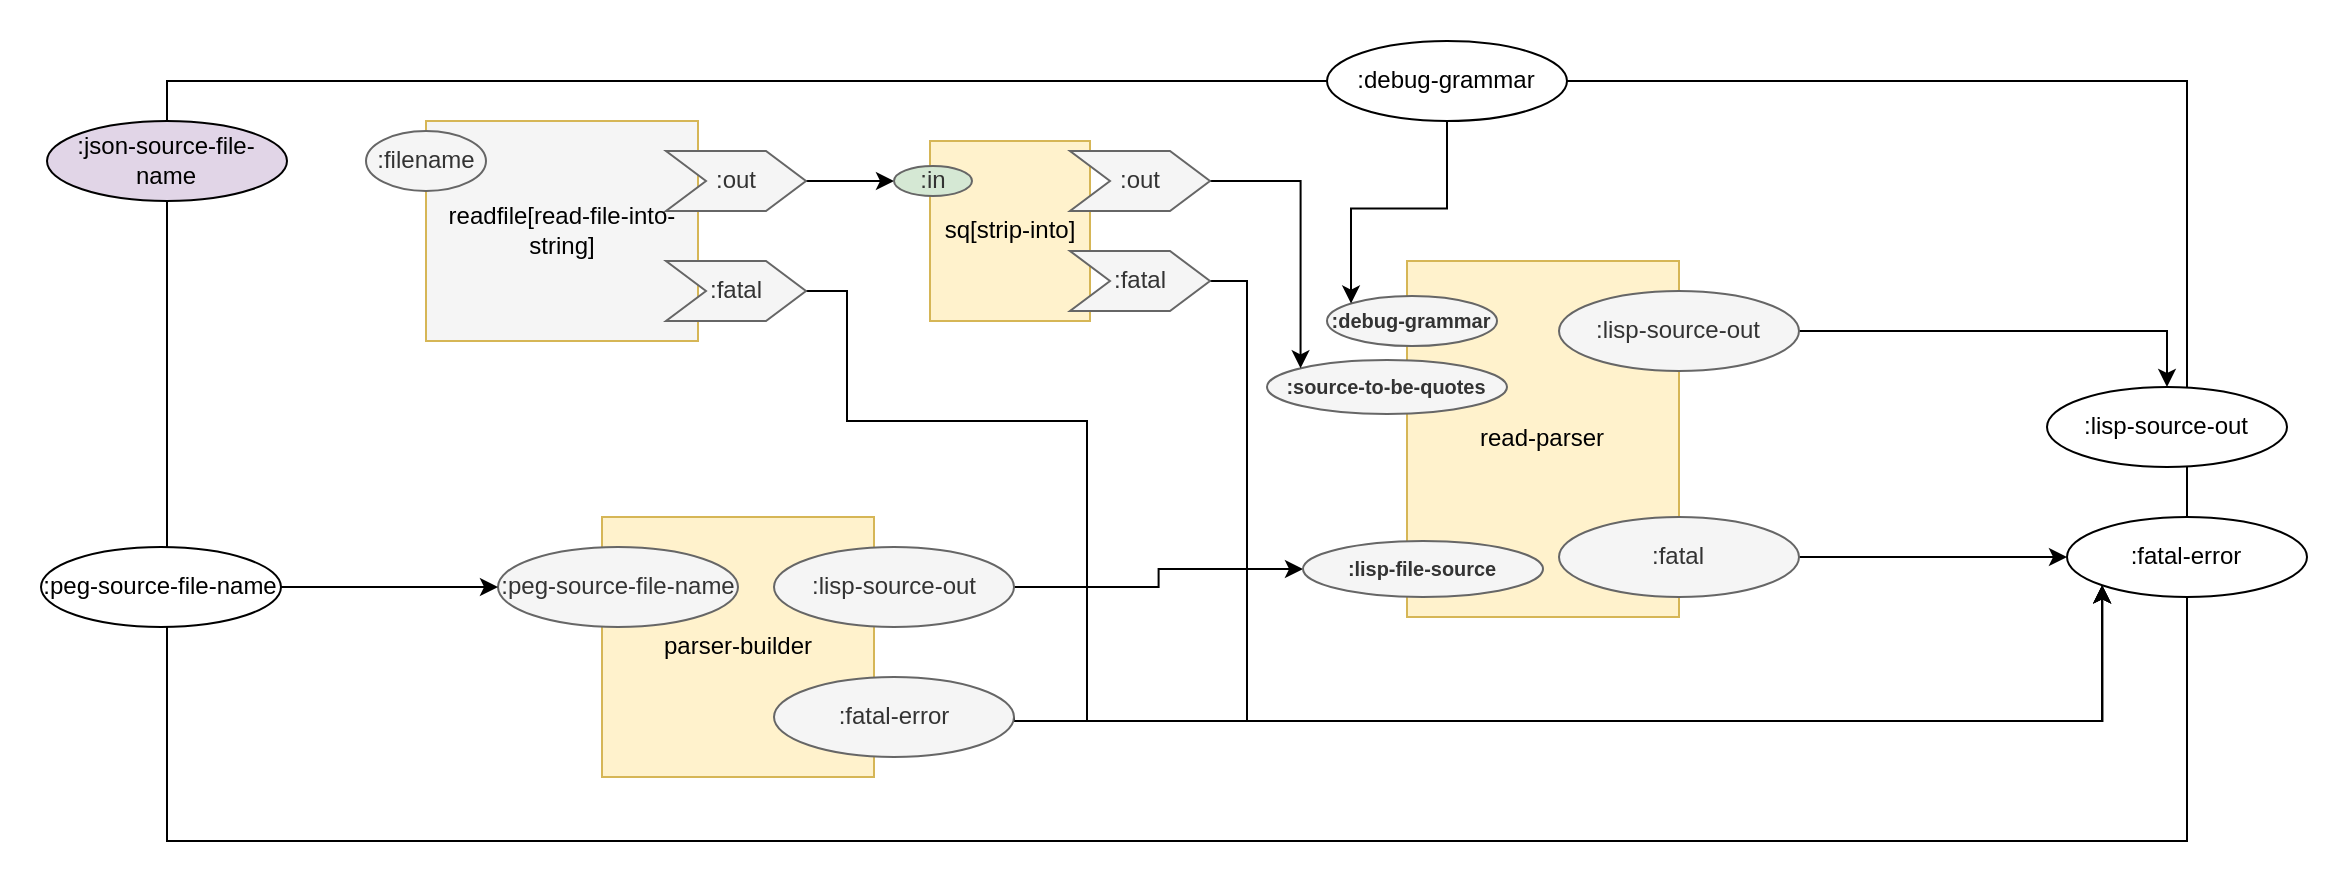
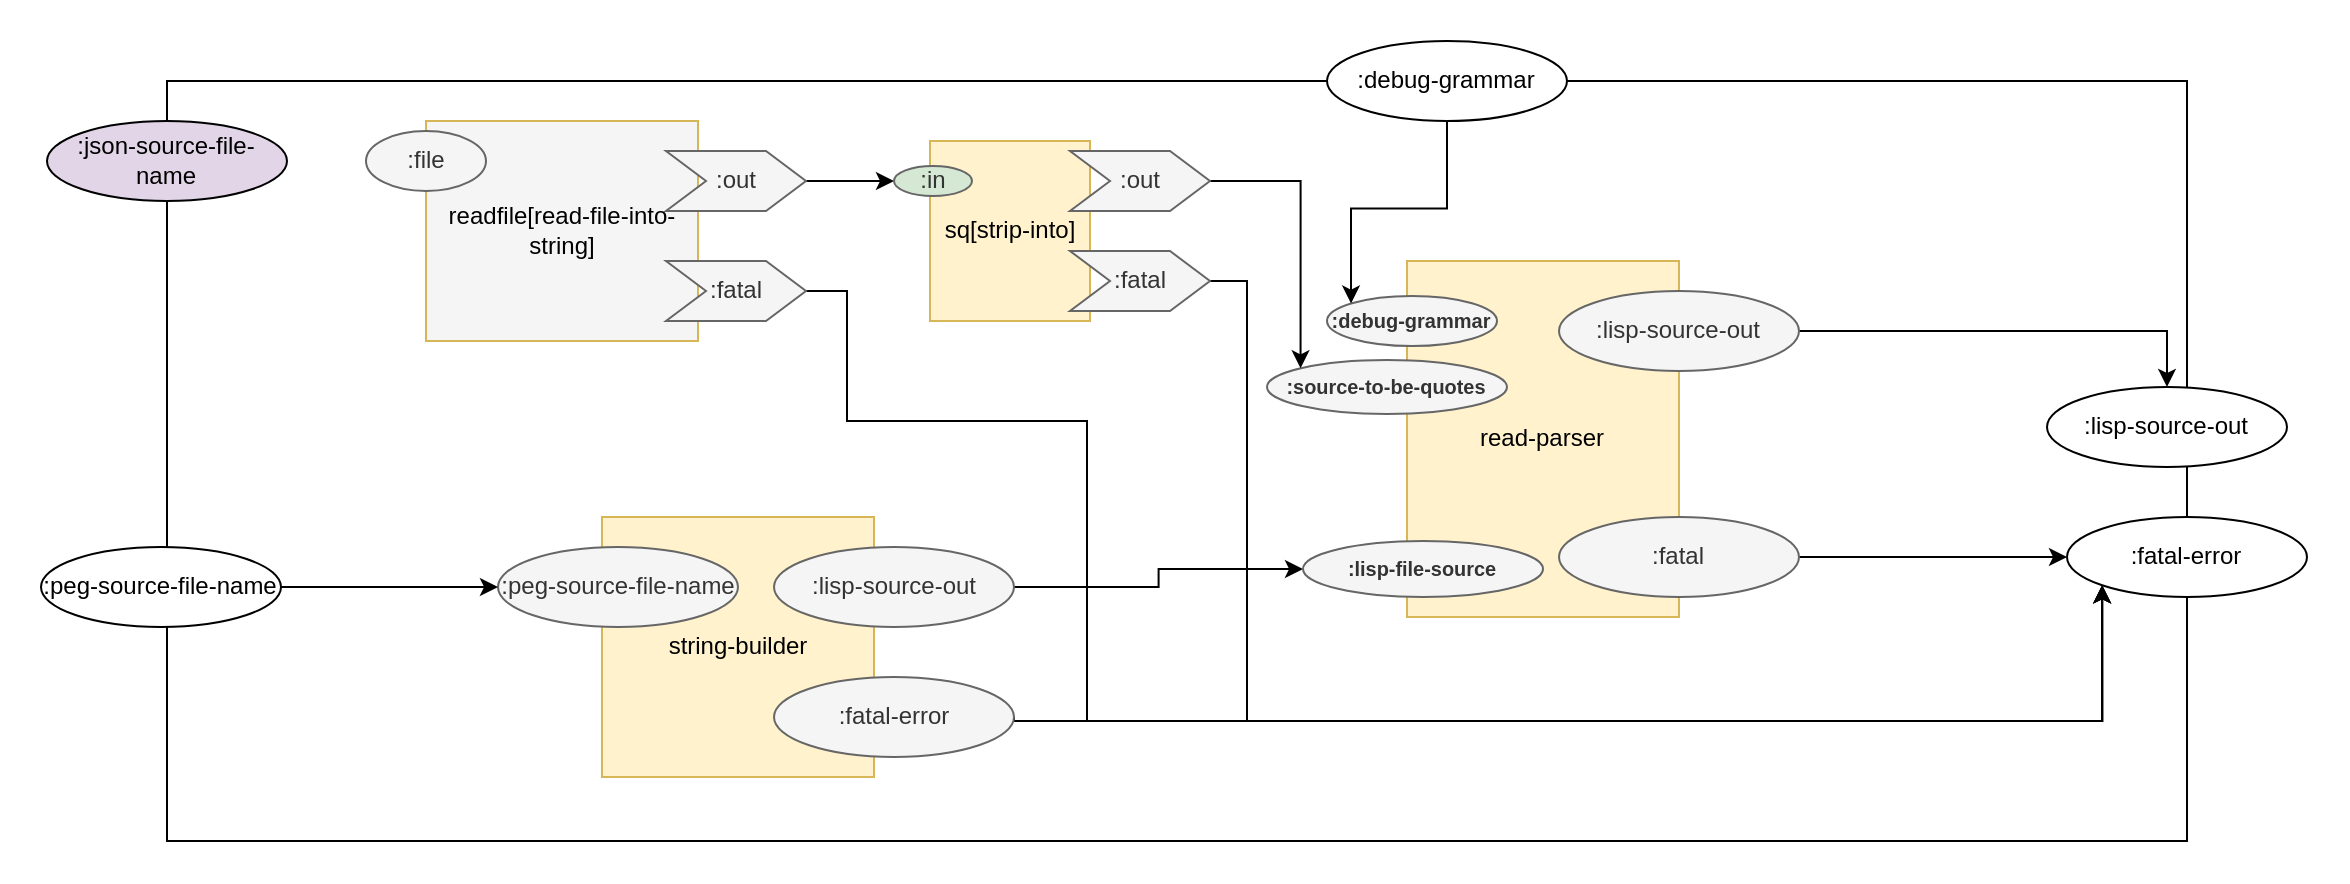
(427, 161) -> (427, 161)
(739, 647) -> (739, 647)
